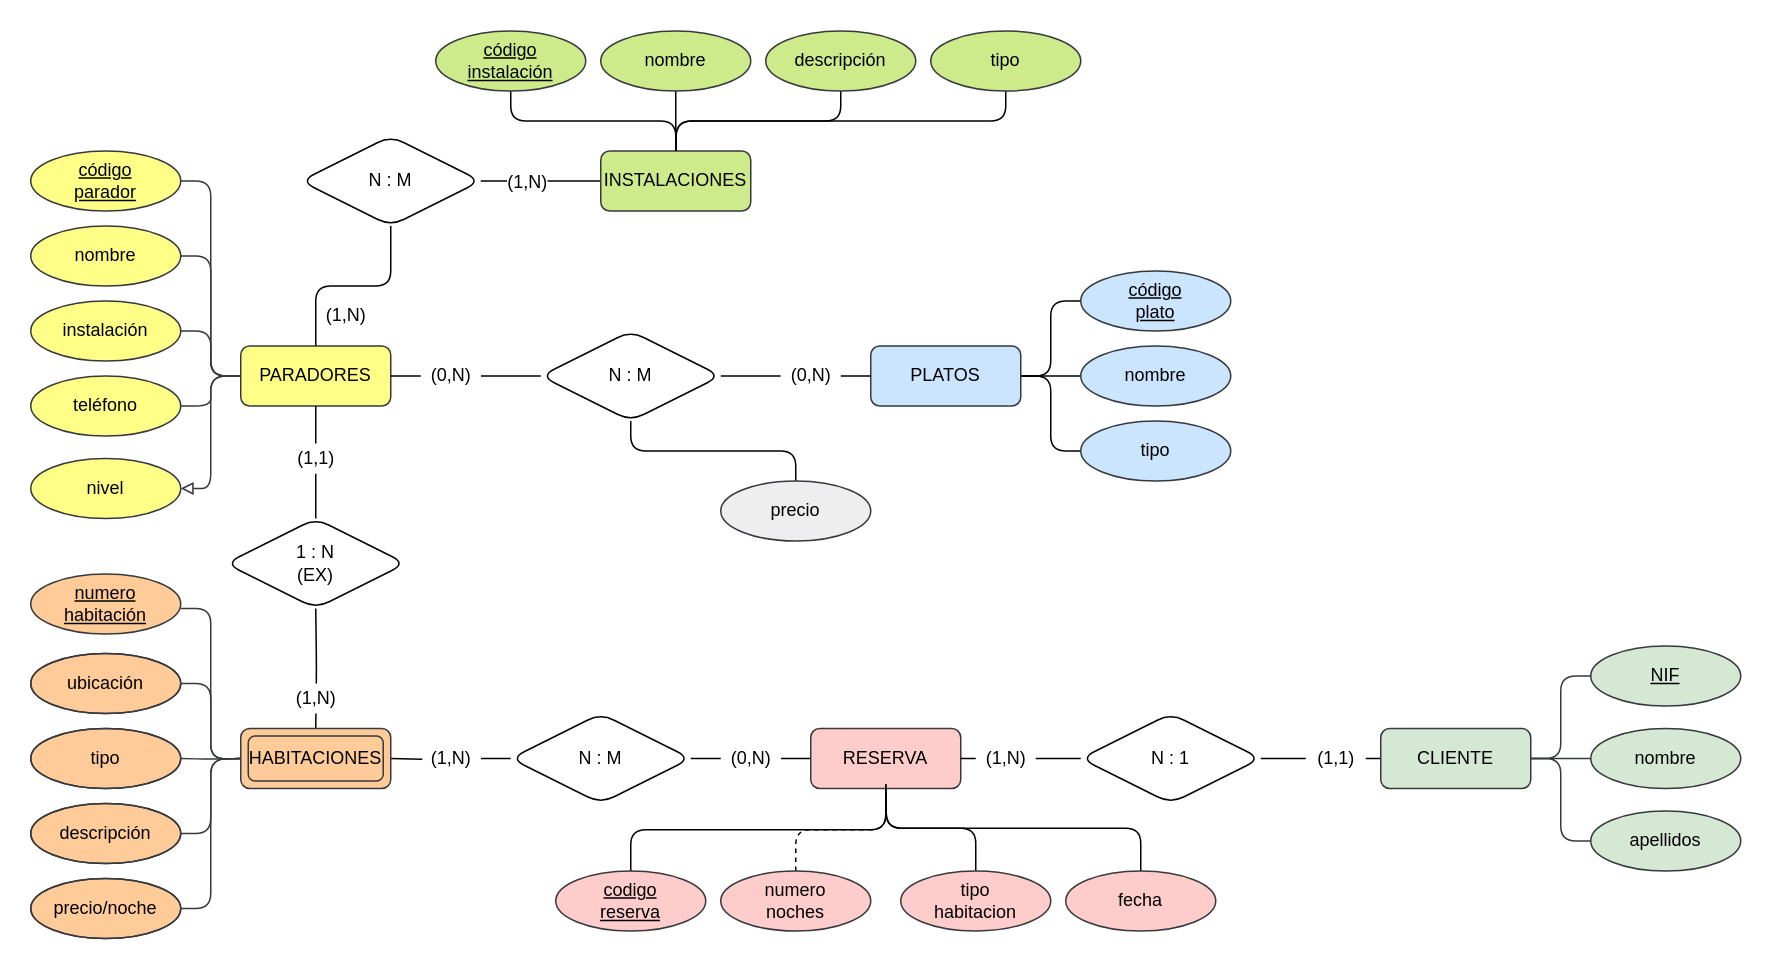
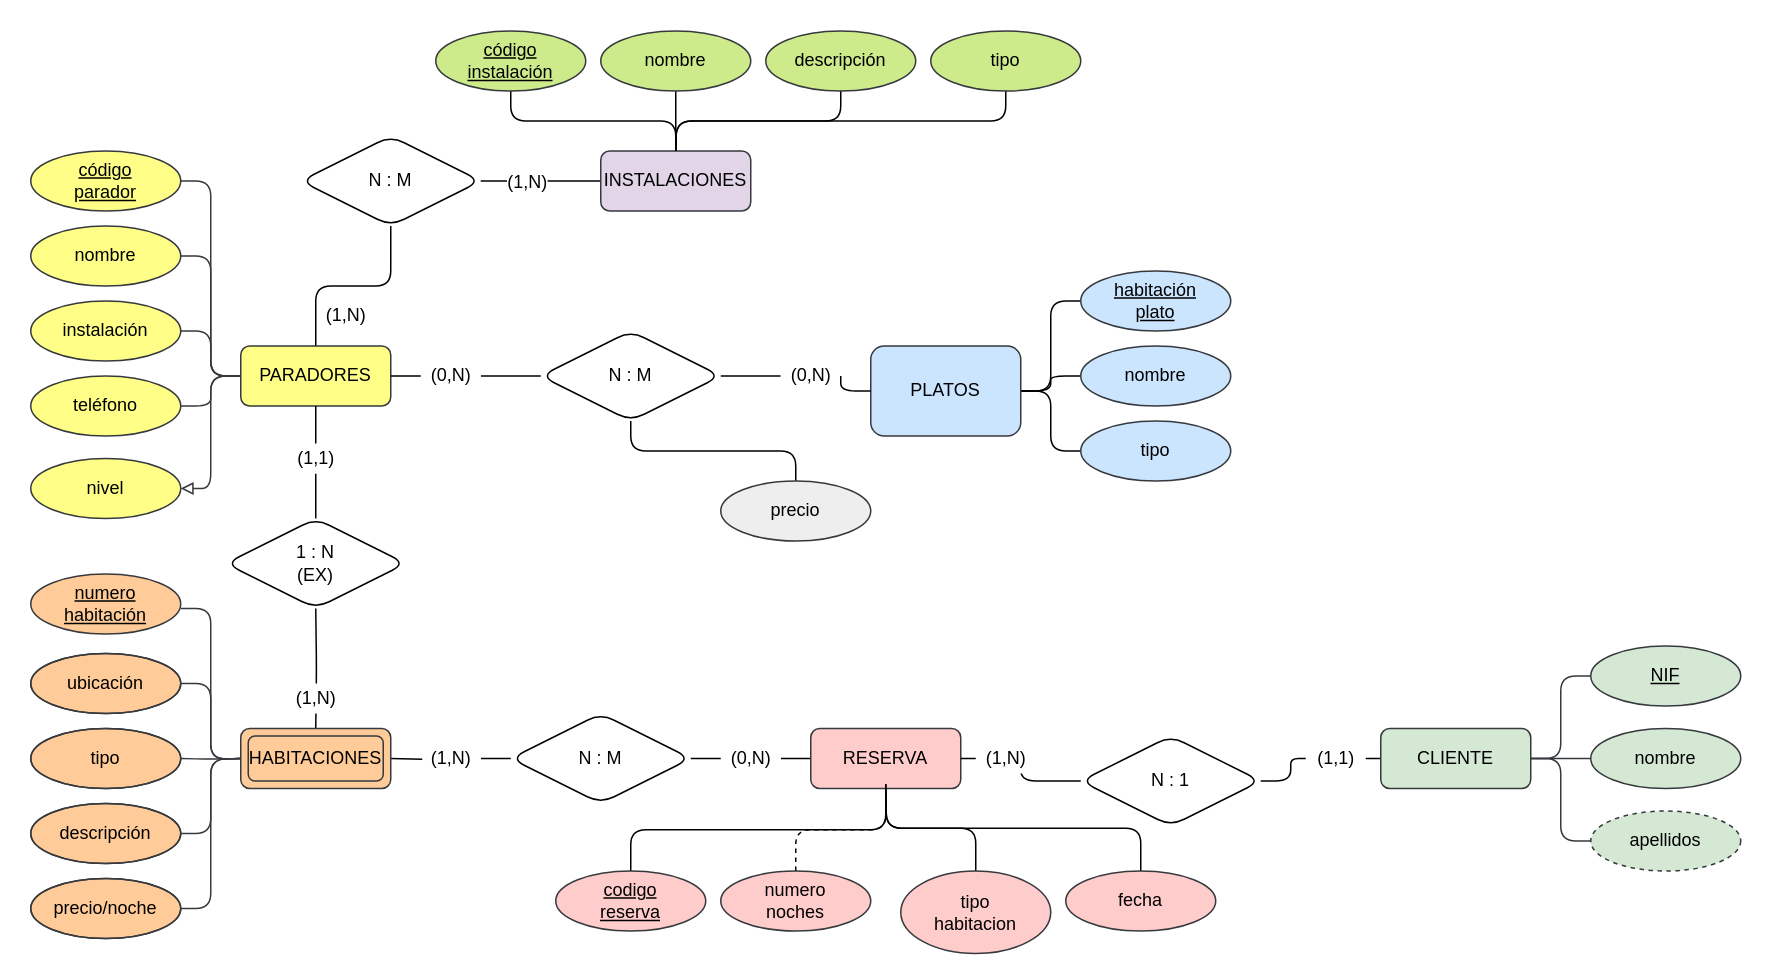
(676, 181) -> (676, 181)
(1156, 301) -> (1156, 301)
(946, 376) -> (946, 391)
(1171, 758) -> (1171, 781)
(1666, 841) -> (1666, 841)
(976, 901) -> (976, 912)
